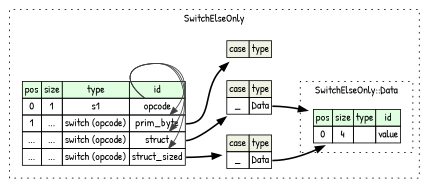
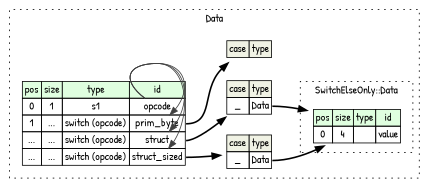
(214, 19) -> (214, 19)
